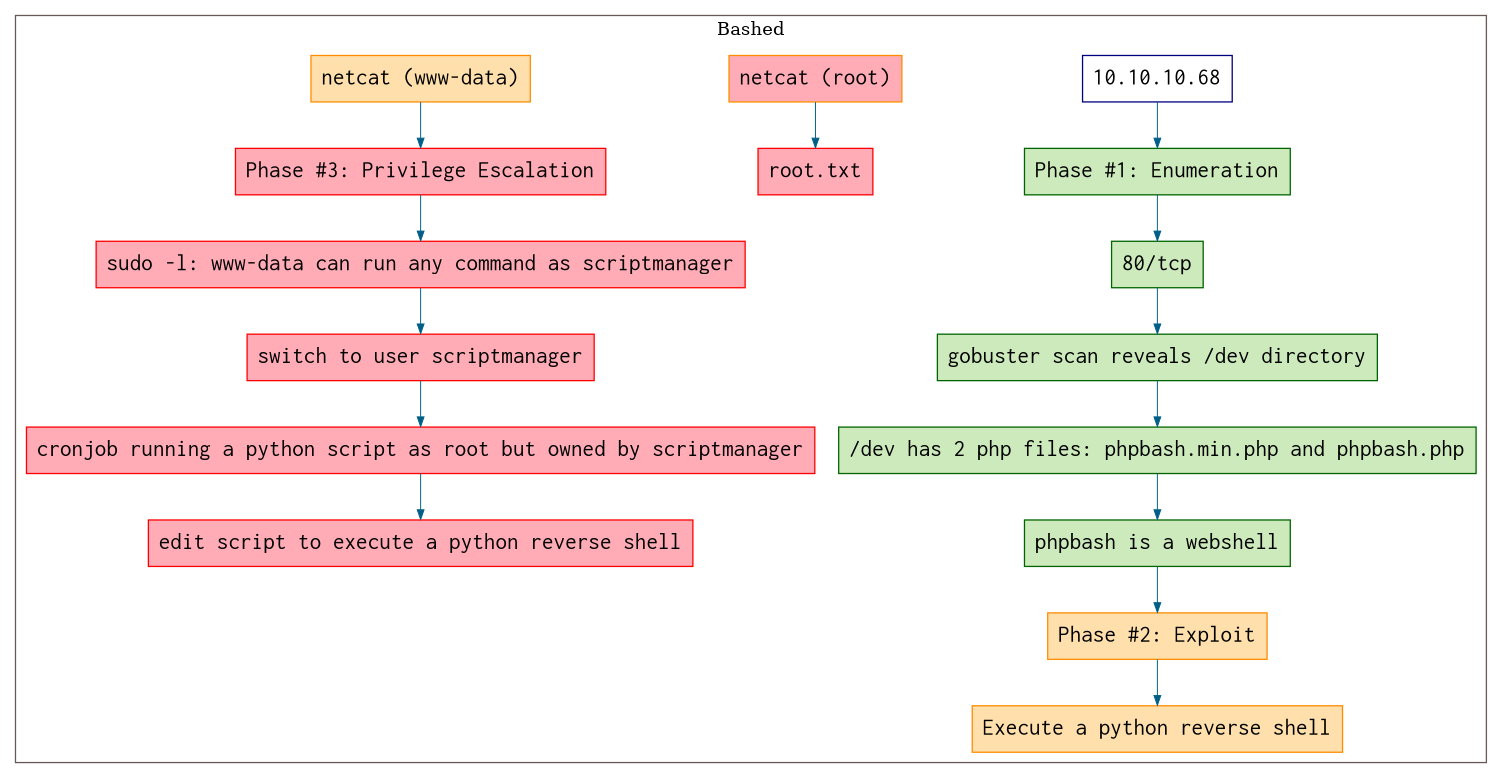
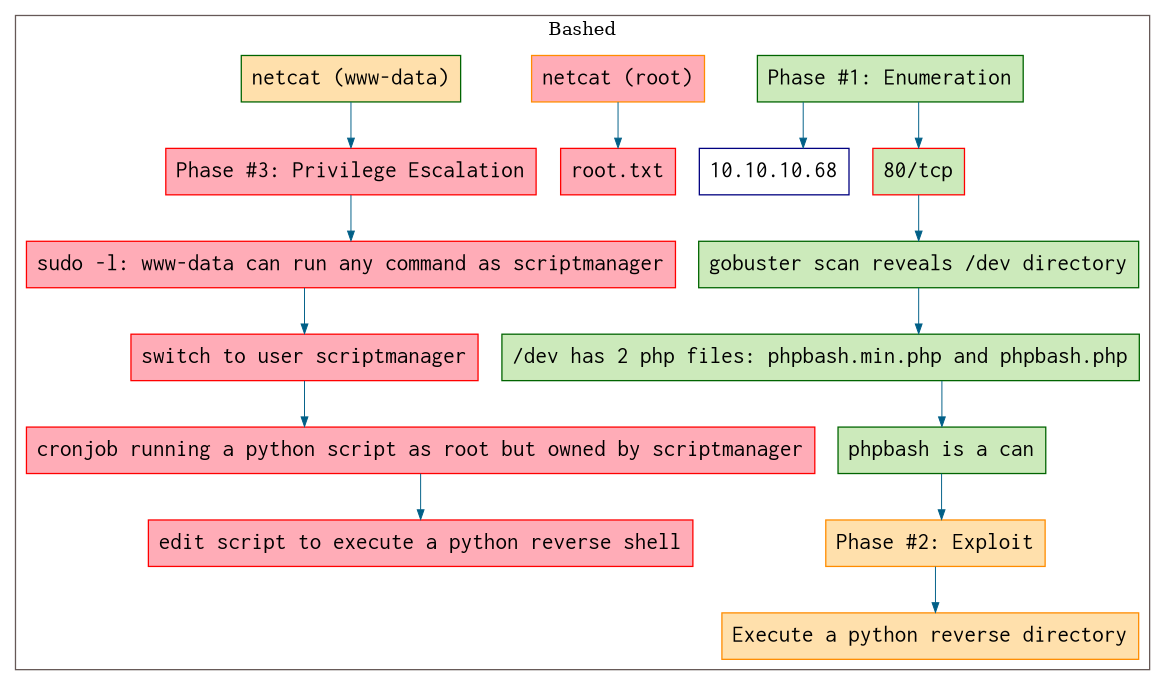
(421, 79) -> (351, 79)
(1157, 120) -> (803, 120)
(1157, 265) -> (919, 172)
(1157, 543) -> (942, 450)
(1157, 729) -> (930, 636)
